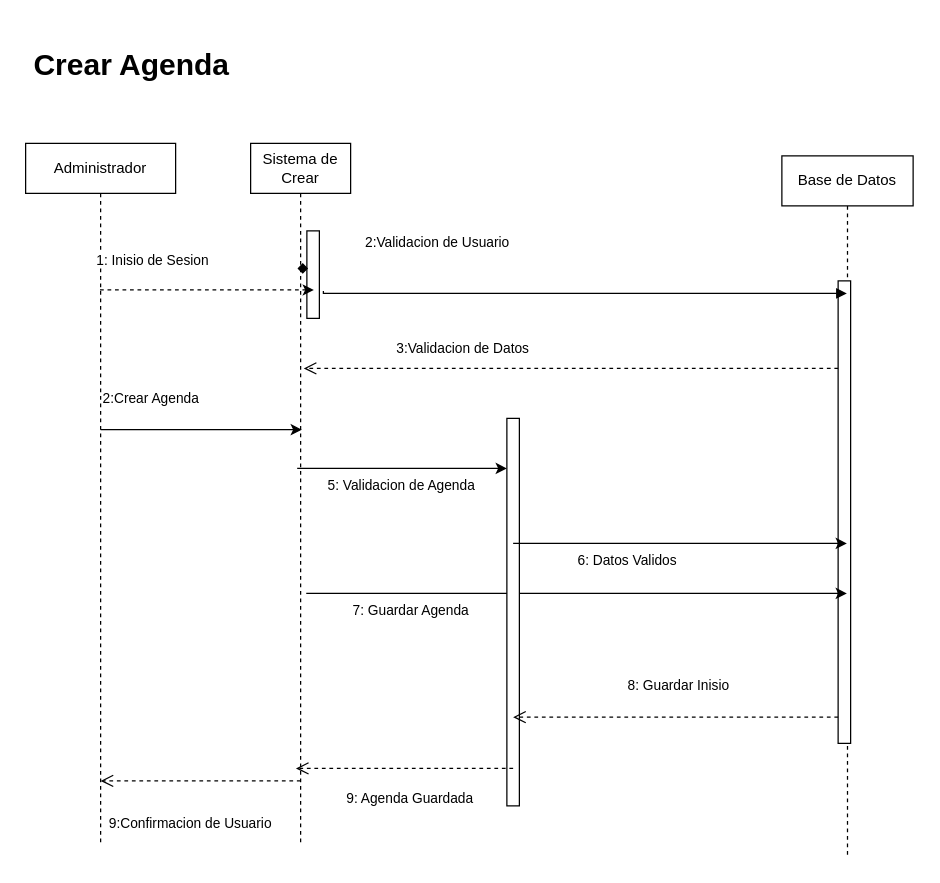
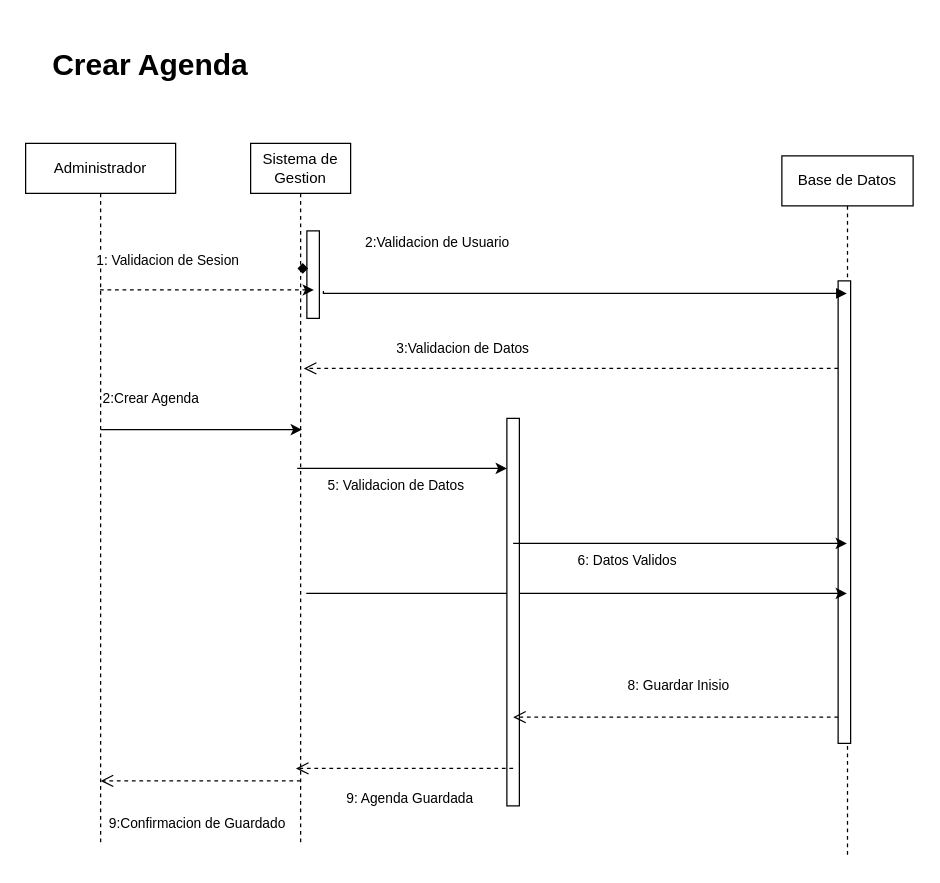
(132, 66) -> (151, 66)
(301, 168) -> (301, 168)
(163, 261) -> (178, 261)
(396, 495) -> (396, 495)
(419, 618) -> none
(189, 832) -> (189, 832)
